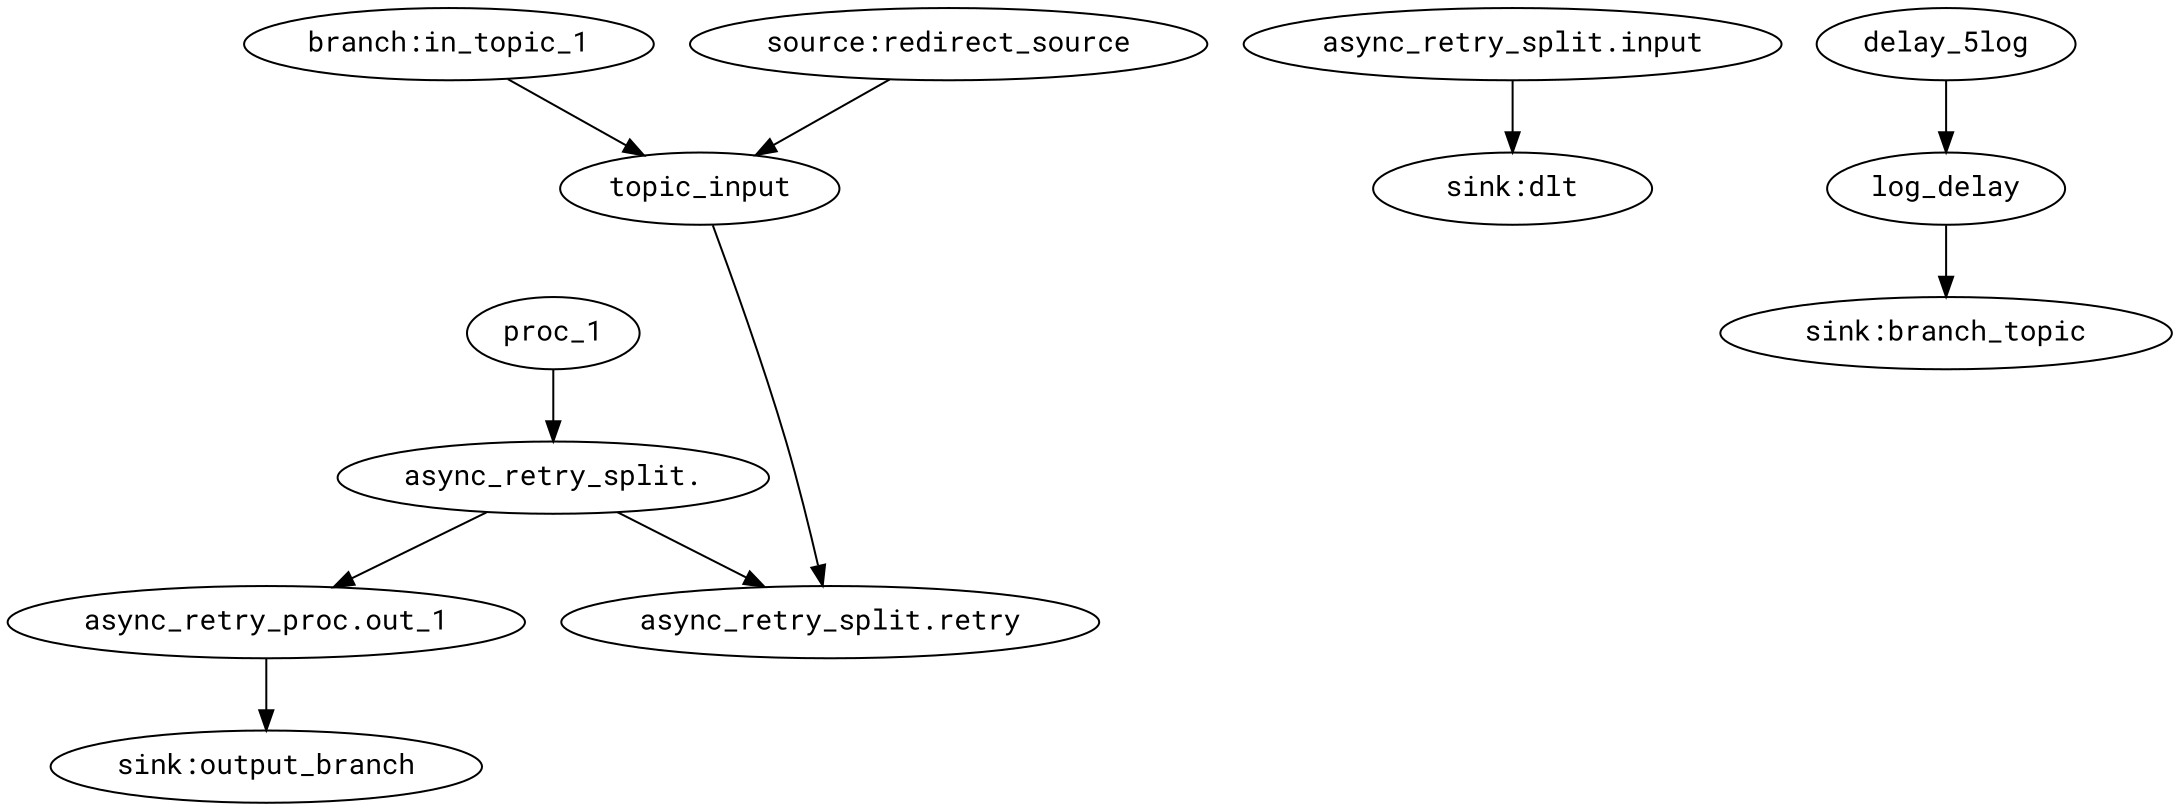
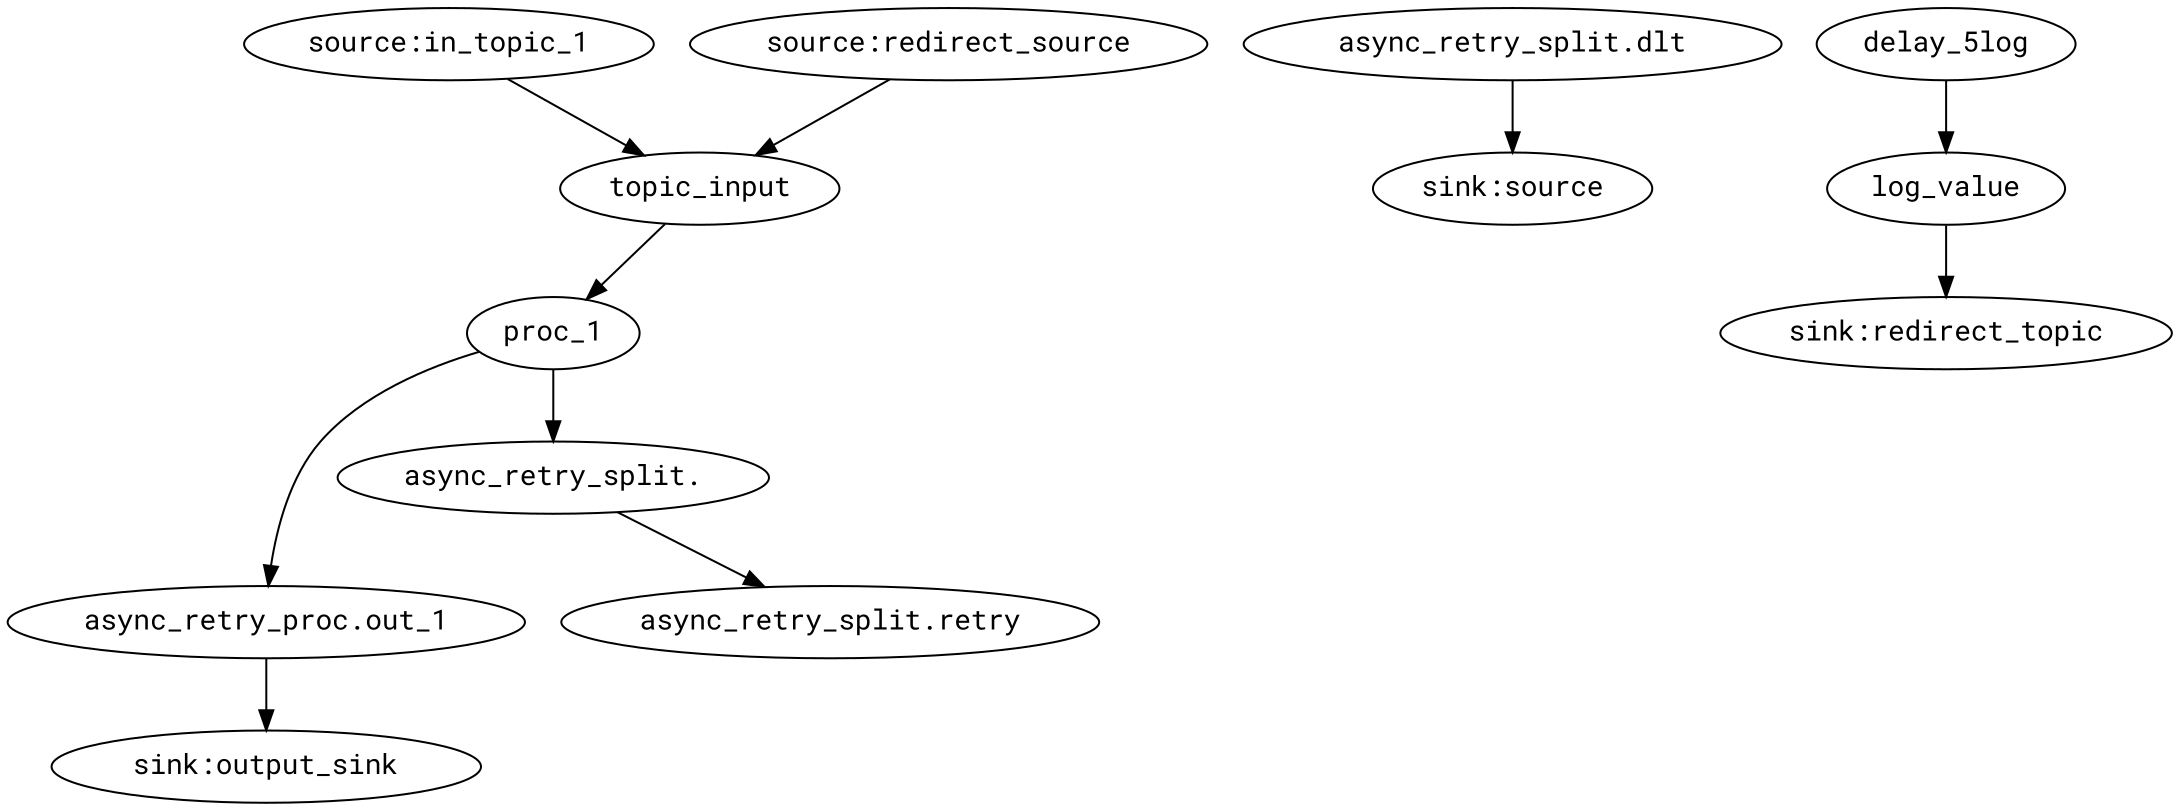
(449, 44) -> (449, 44)
(1513, 44) -> (1513, 44)
(1513, 189) -> (1513, 189)
(1946, 189) -> (1946, 189)
(1946, 333) -> (1946, 333)
(771, 393) -> (633, 255)
(419, 545) -> (338, 424)
(266, 767) -> (266, 767)
